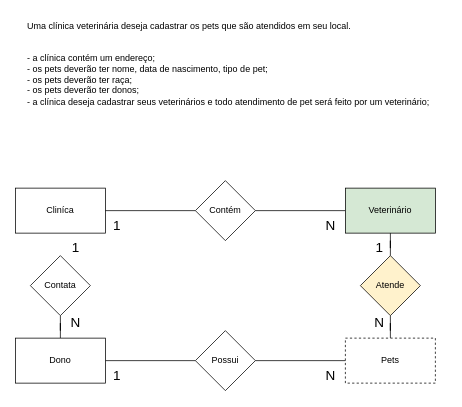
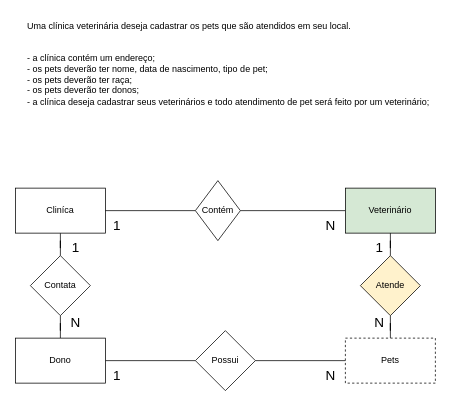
(225, 210) -> (218, 210)
none -> (60, 245)
